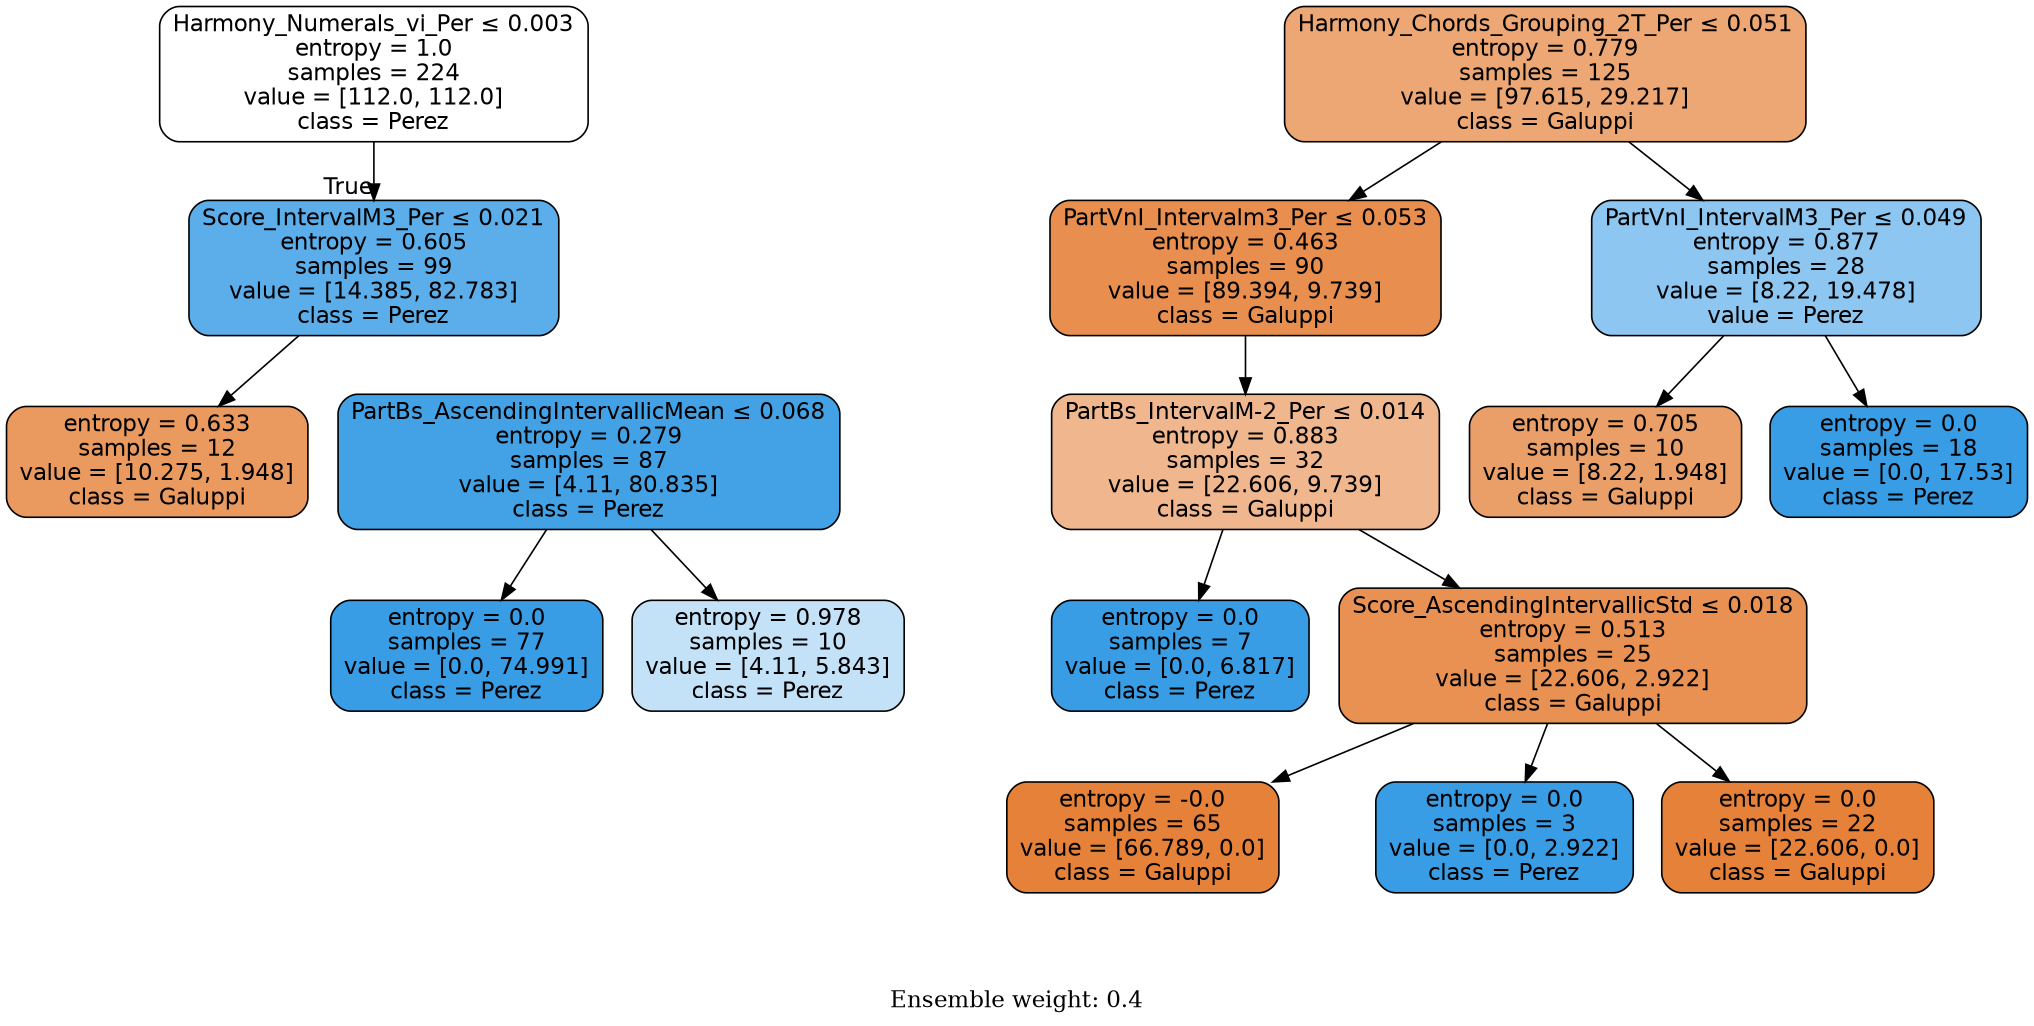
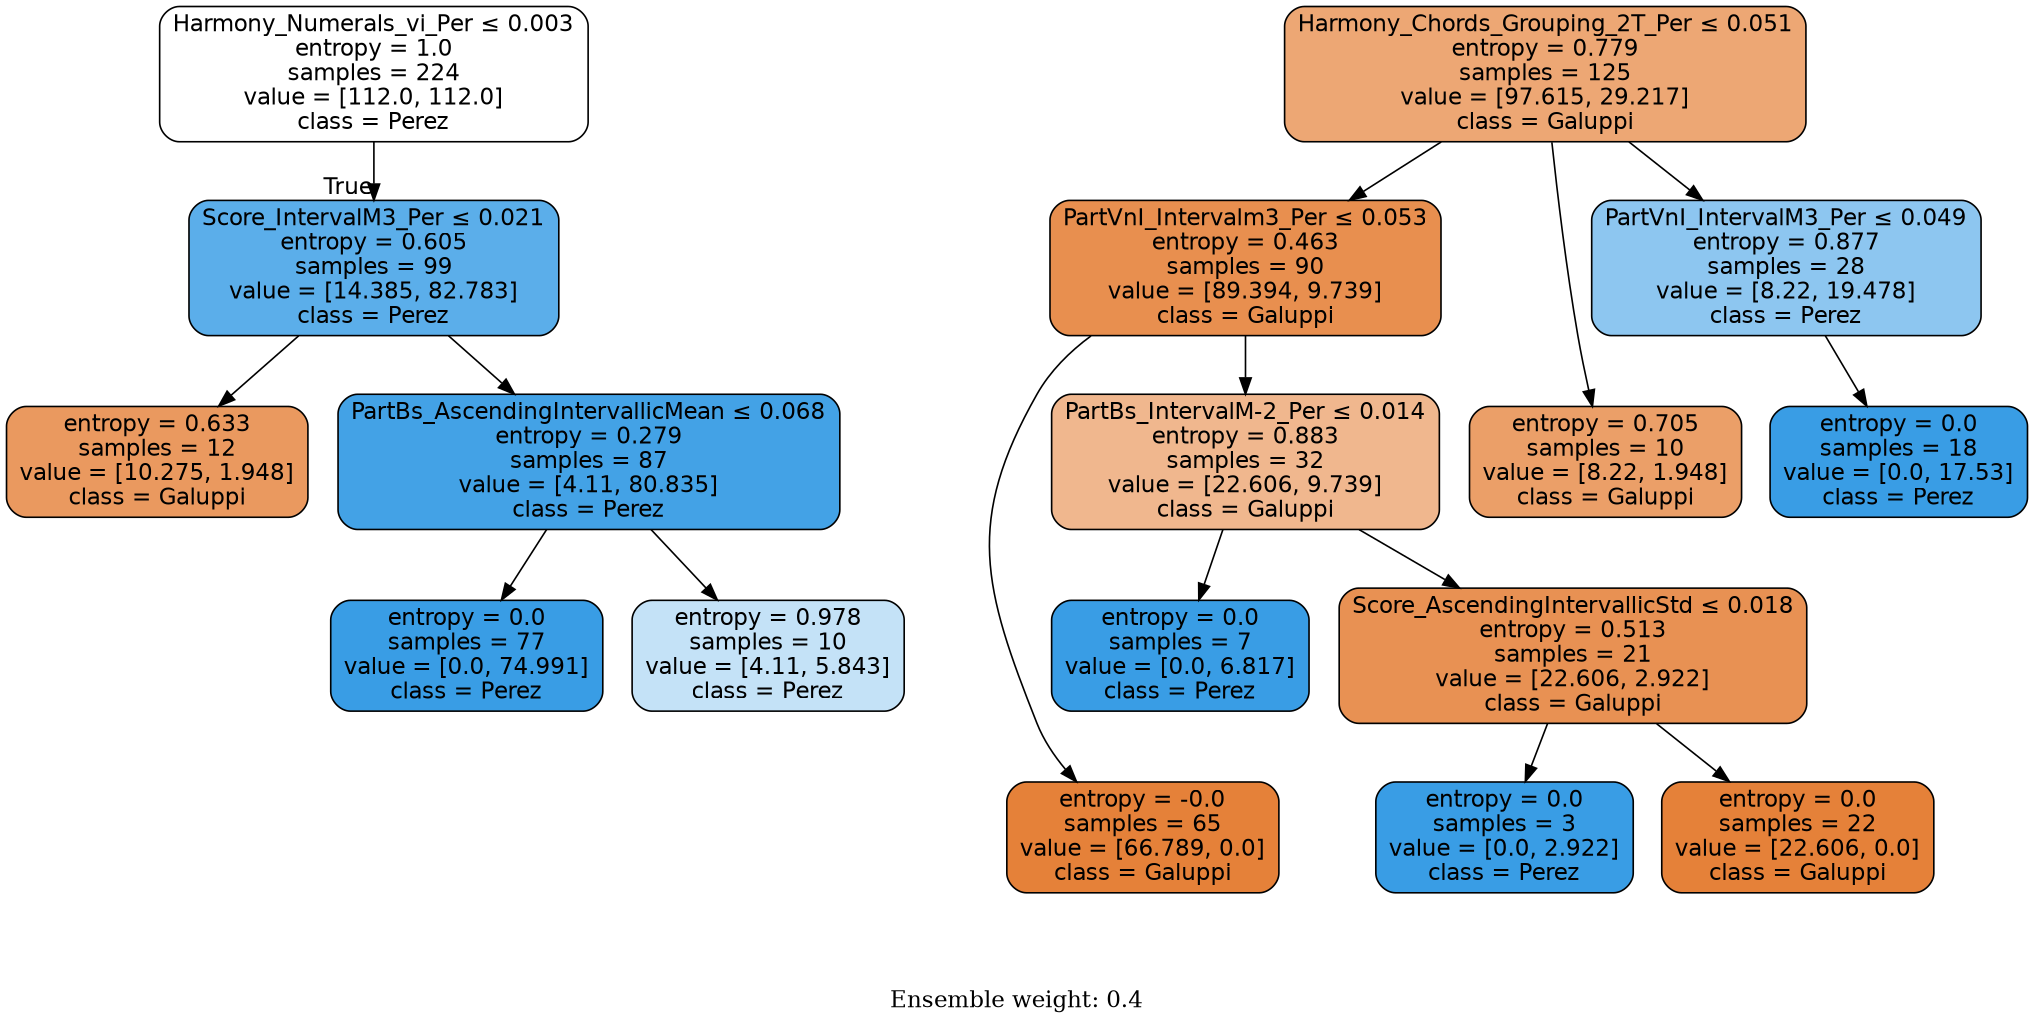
(1786, 316) -> (1786, 316)
none -> (475, 359)
(1696, 365) -> (1567, 267)
(1573, 655) -> (1573, 655)
(1351, 750) -> (990, 545)
